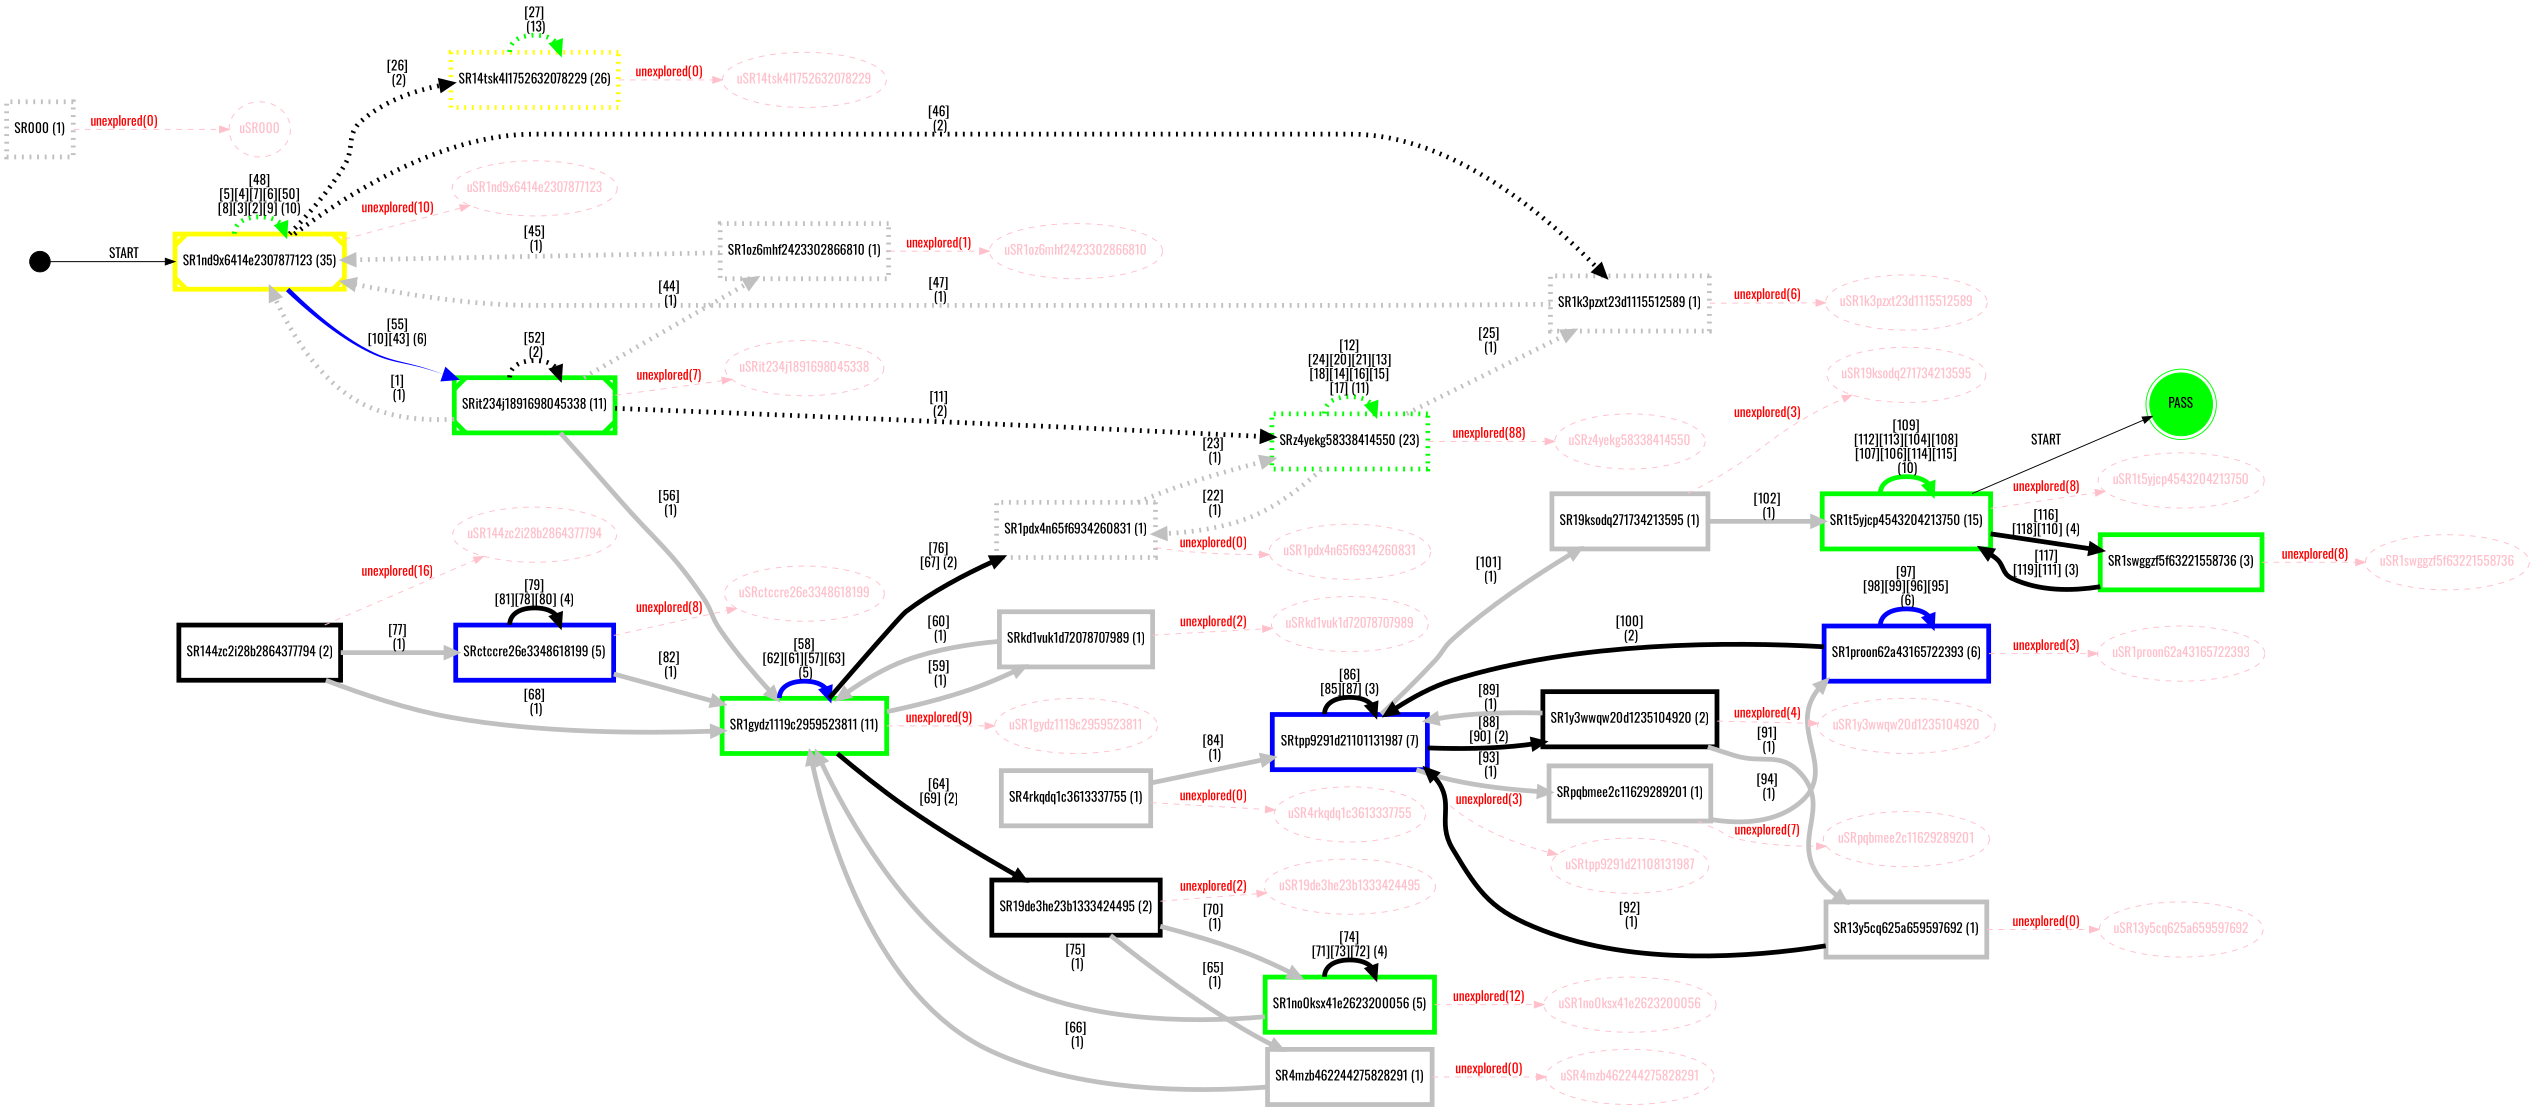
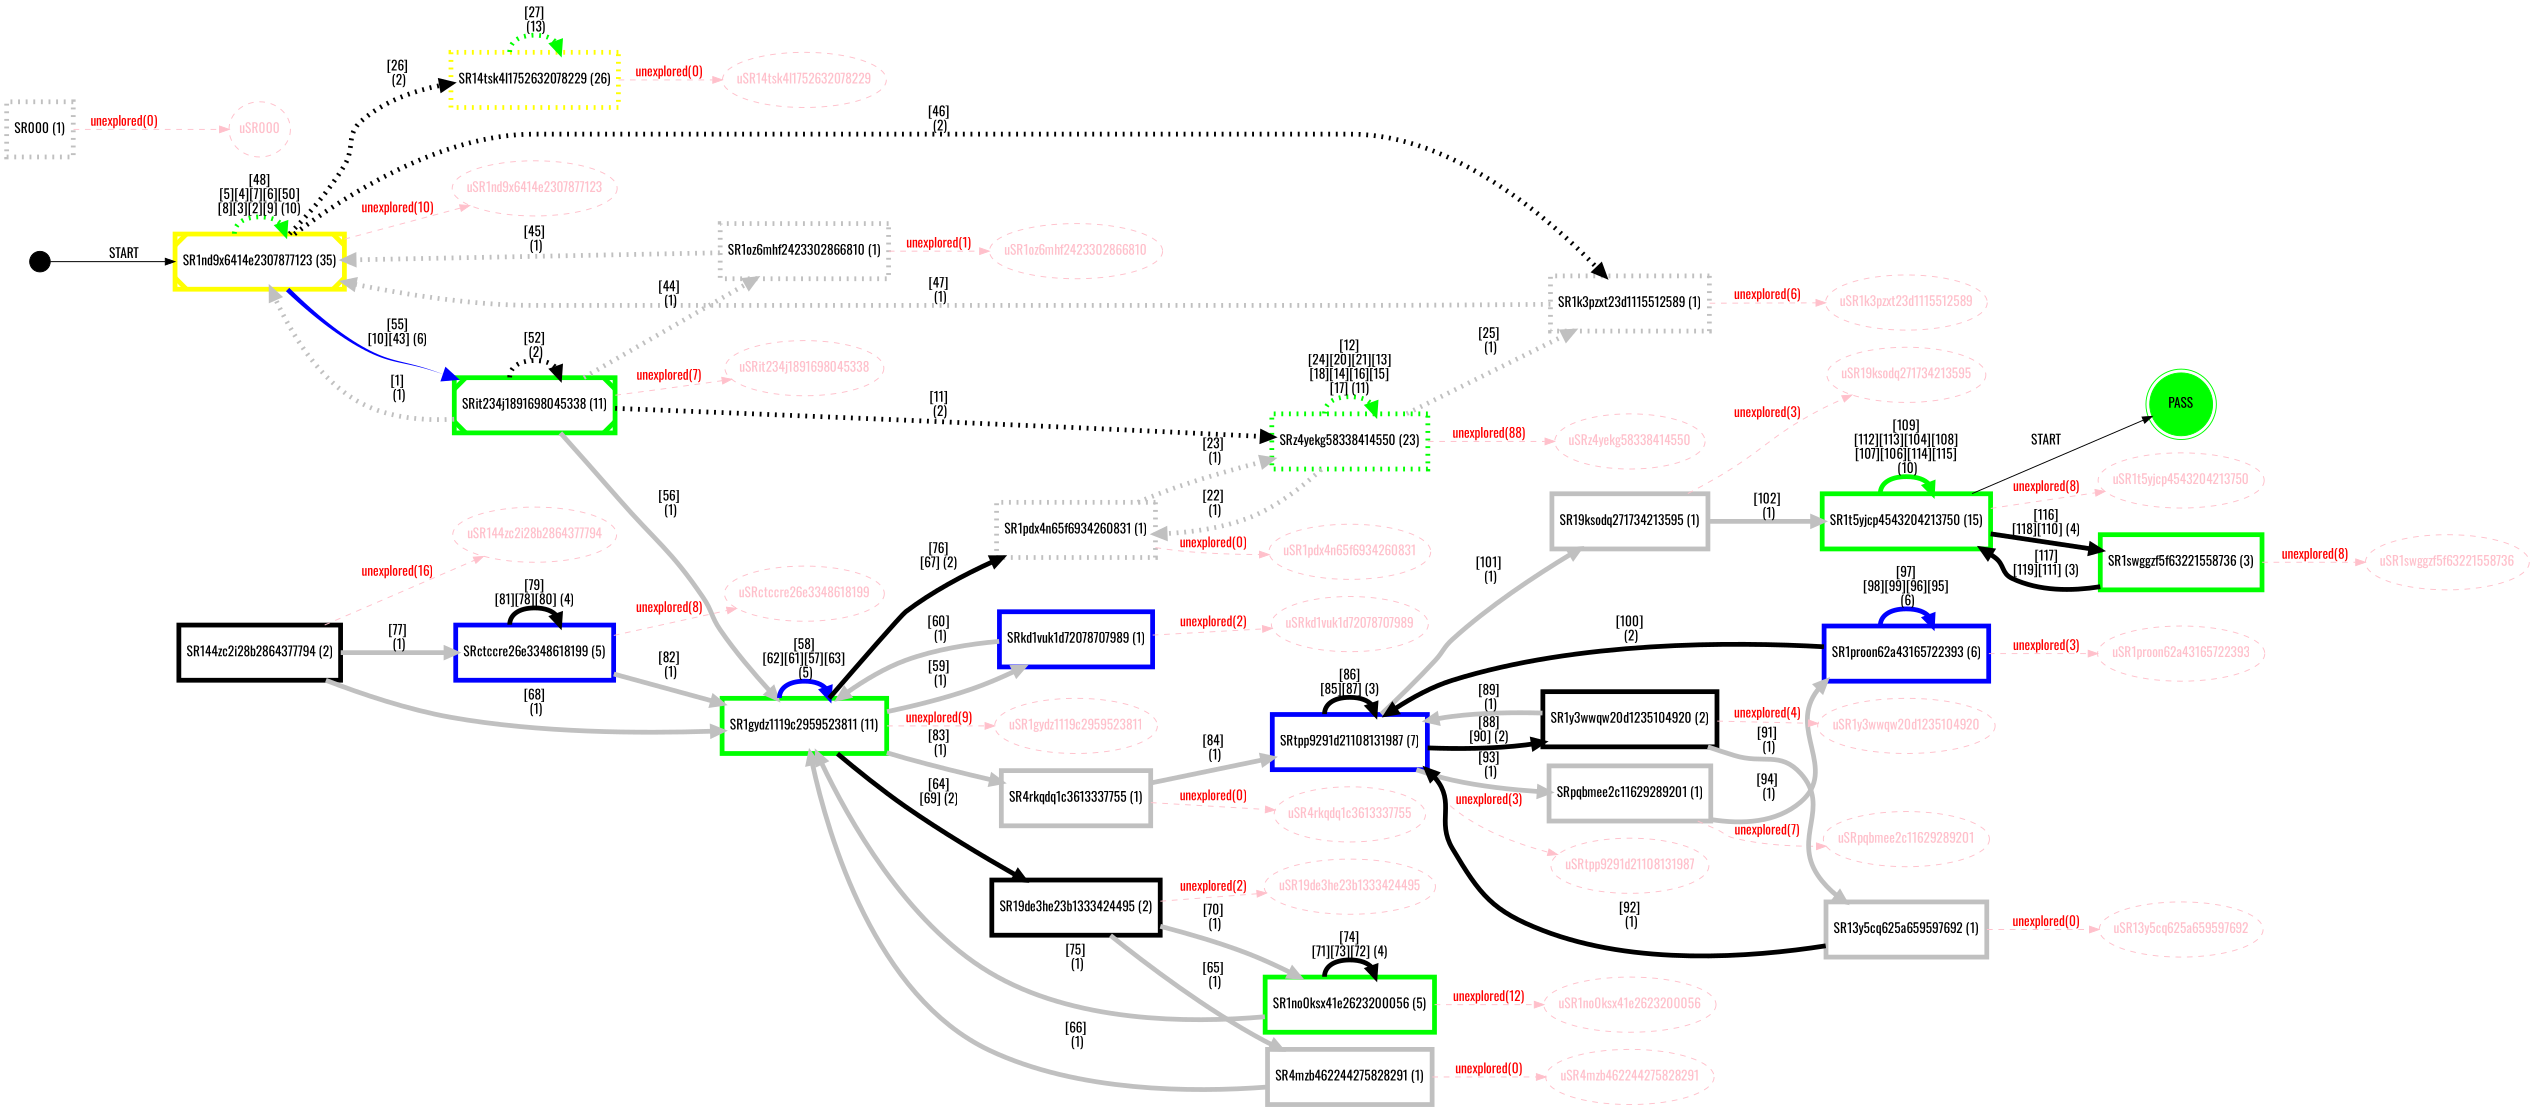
(1076, 639) -> (1076, 639)
(1350, 742) -> (1350, 742)
none -> (939, 767)
